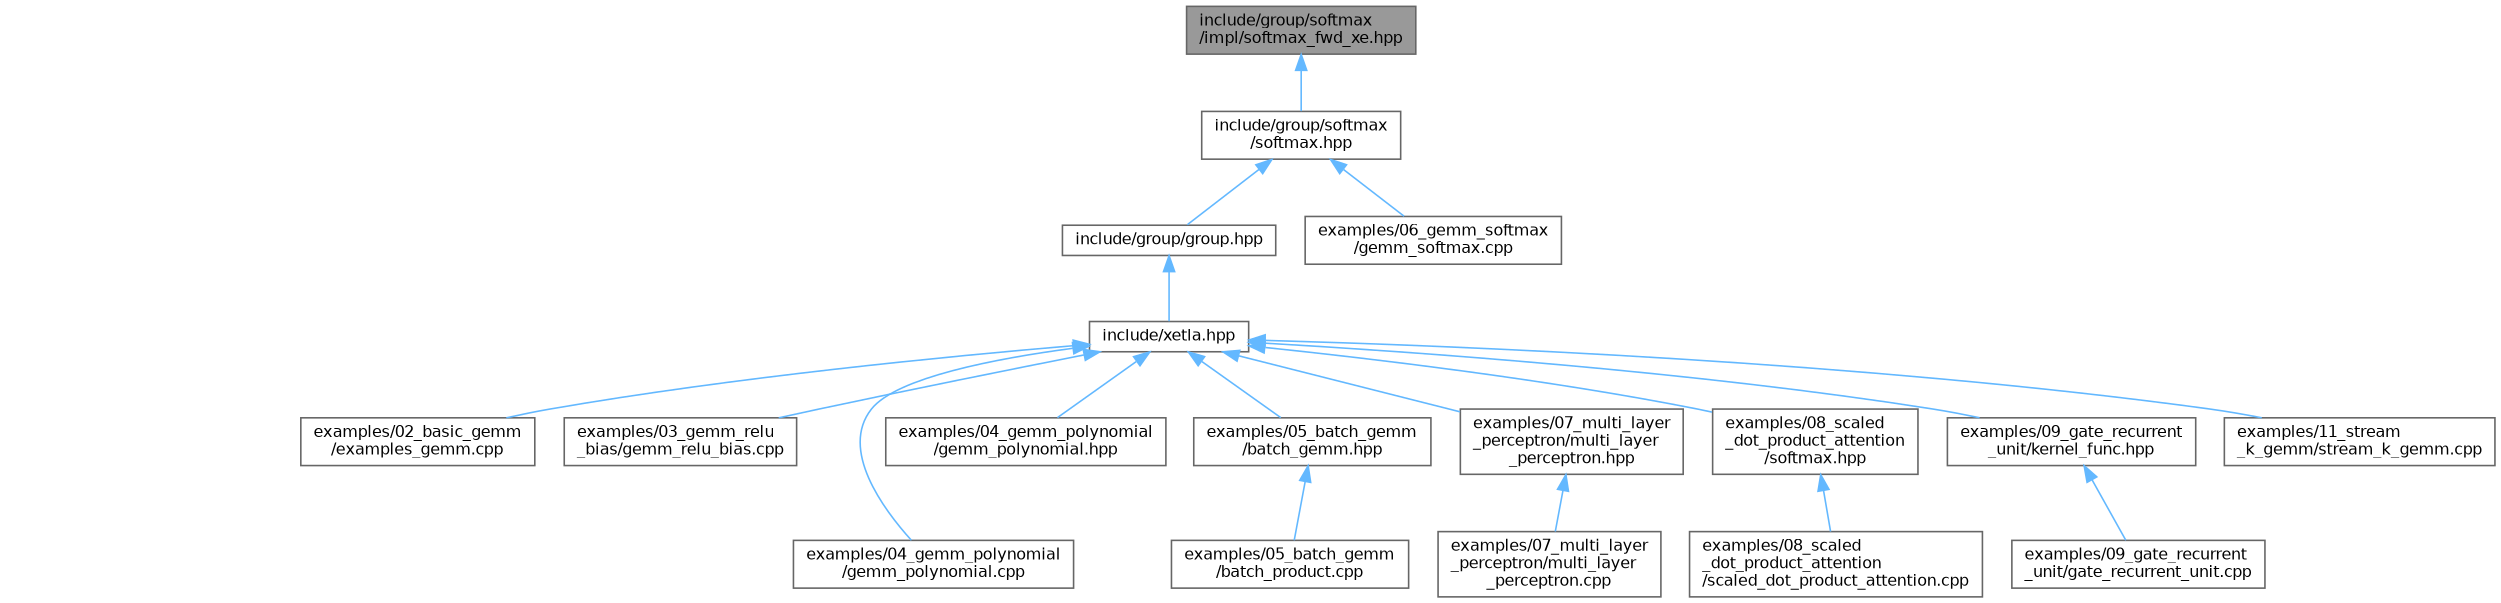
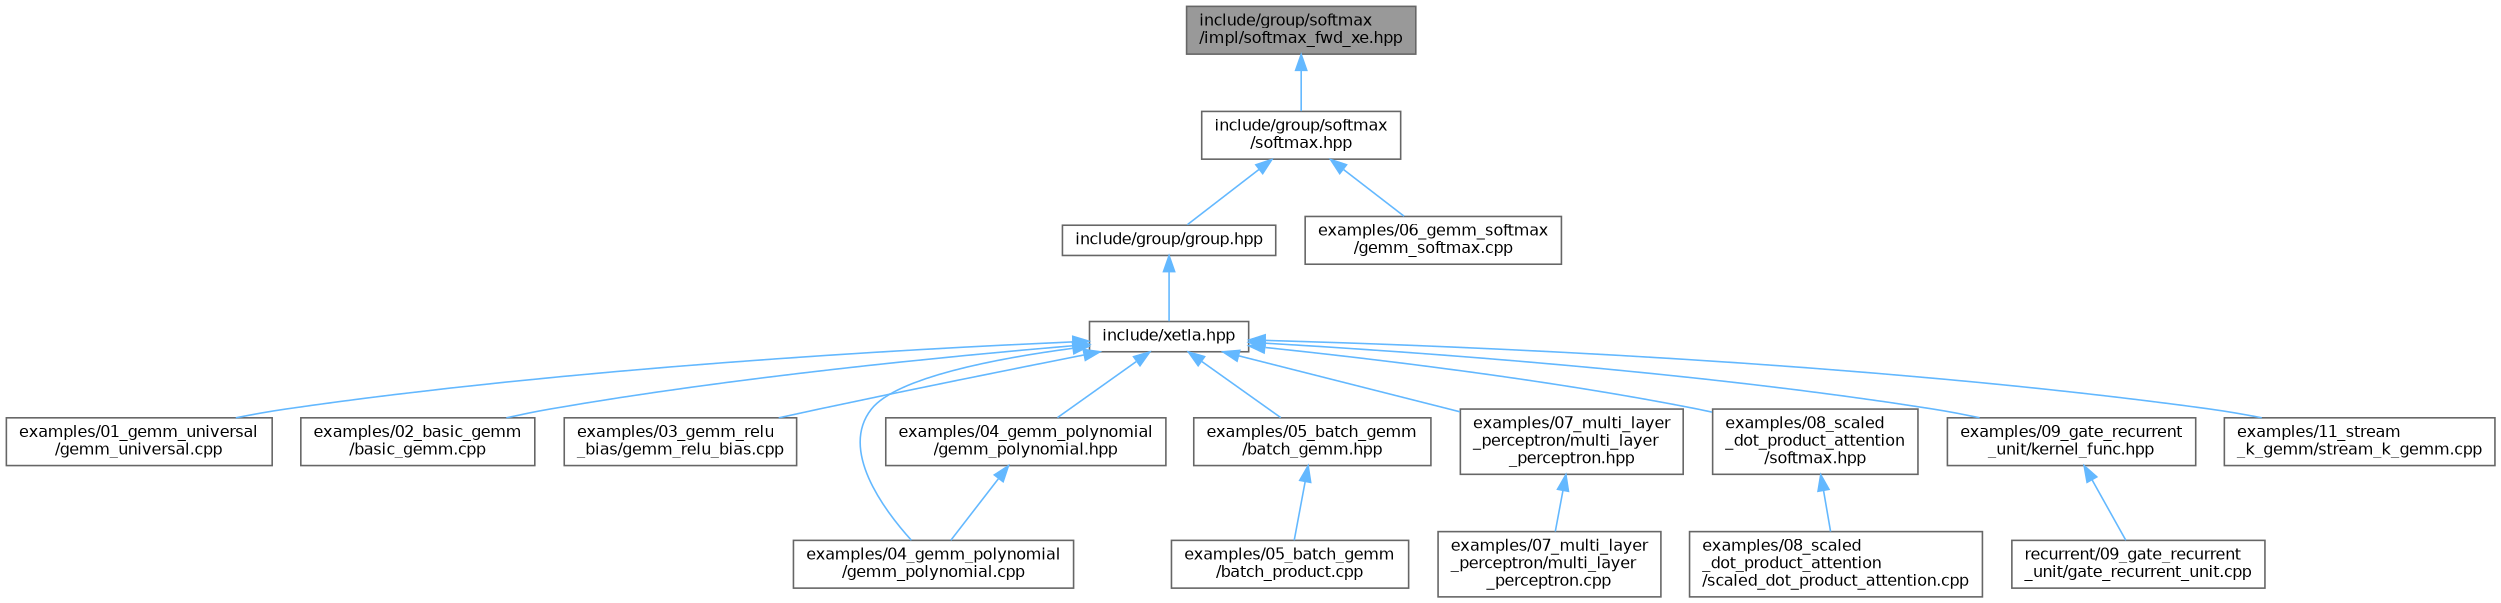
none -> (139, 442)
(418, 442) -> (418, 442)
none -> (975, 510)
(2138, 564) -> (2138, 564)
